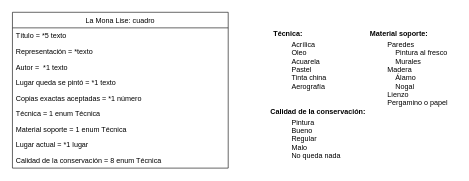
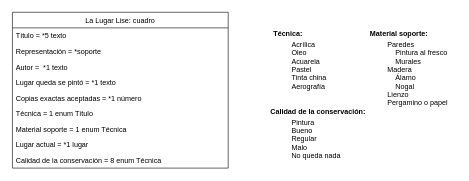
(120, 20) -> (120, 20)
(59, 52) -> (63, 52)
(58, 114) -> (56, 114)
